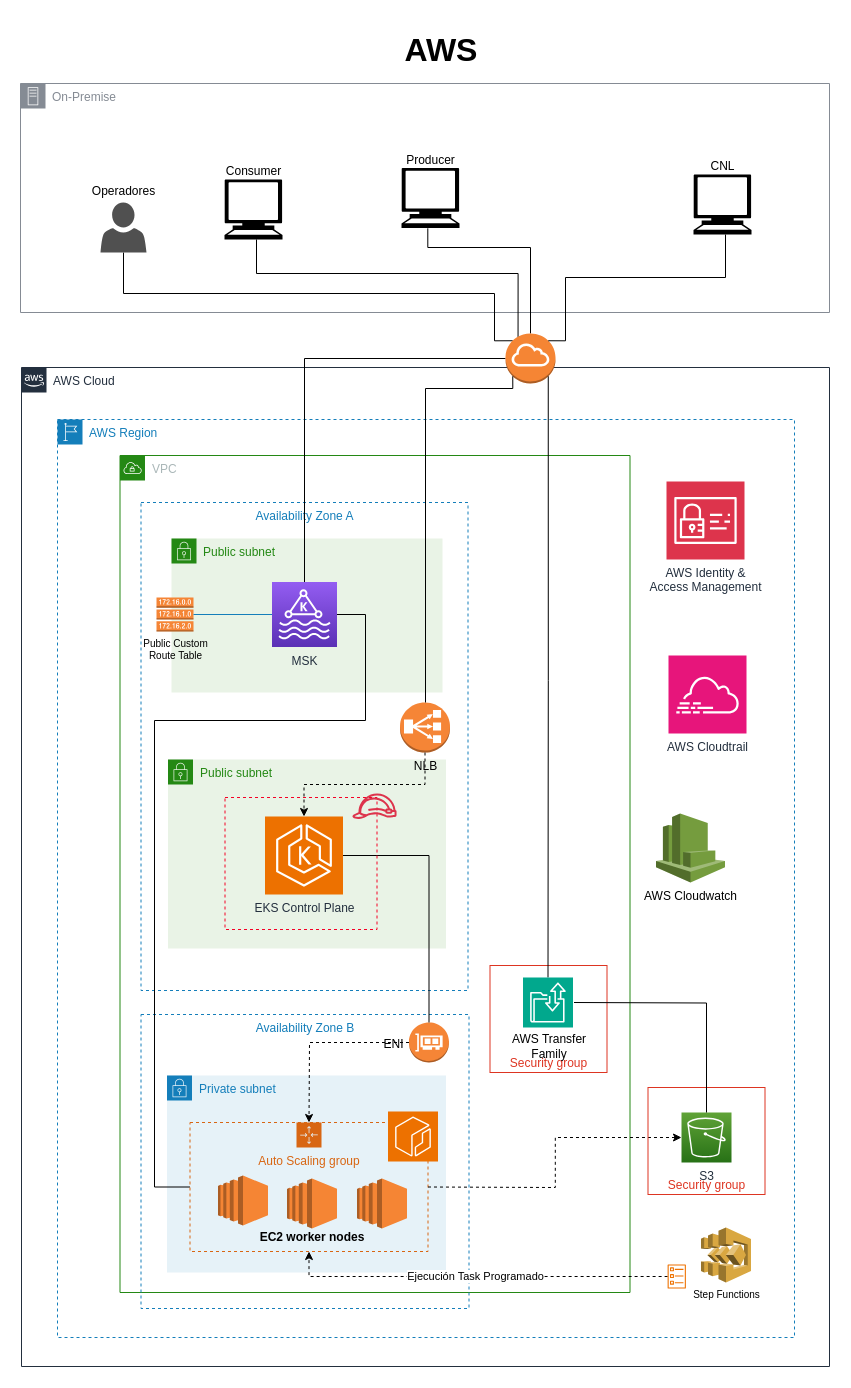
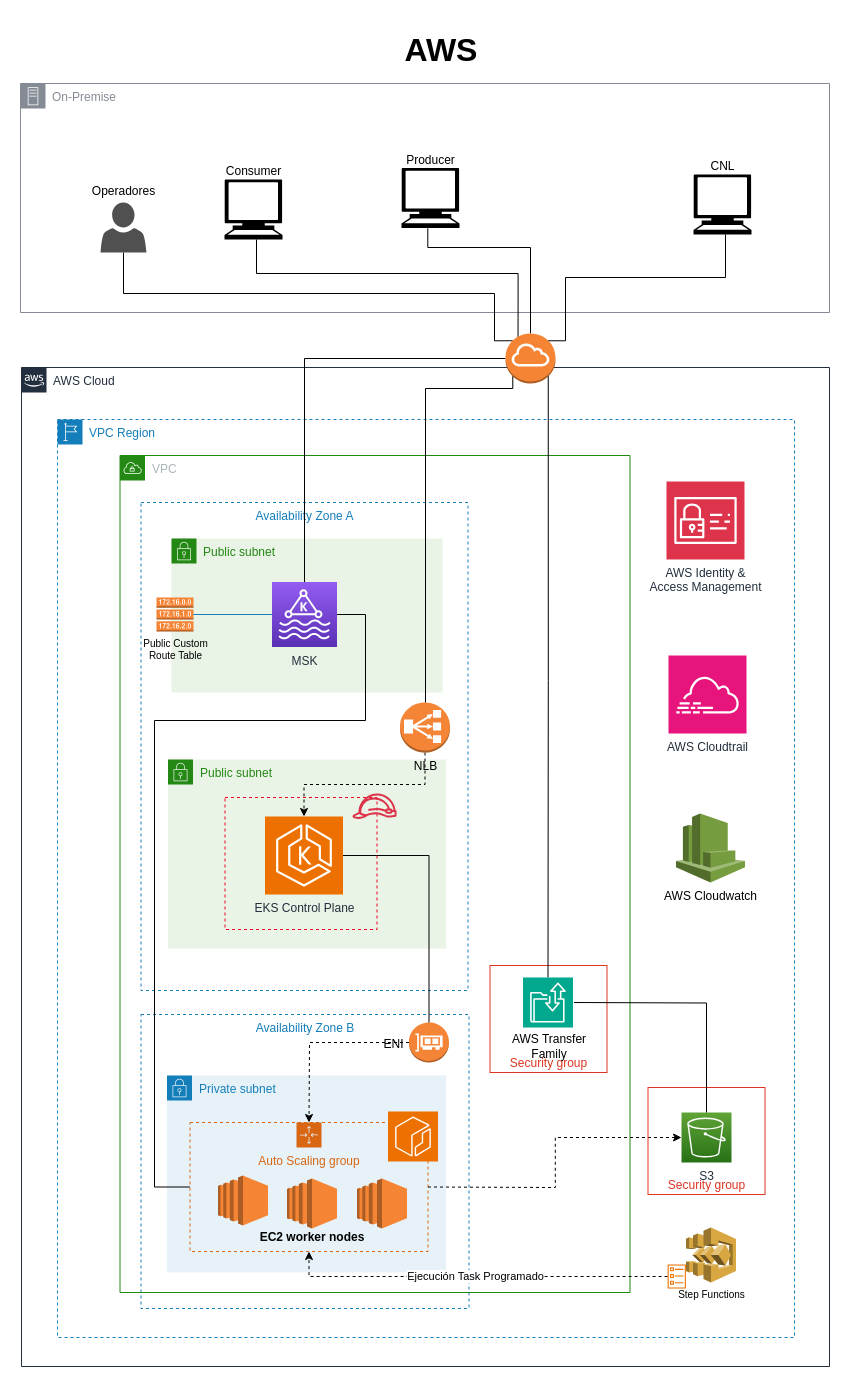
(120, 434) -> (120, 434)
(691, 848) -> (711, 848)
(726, 1255) -> (711, 1255)
